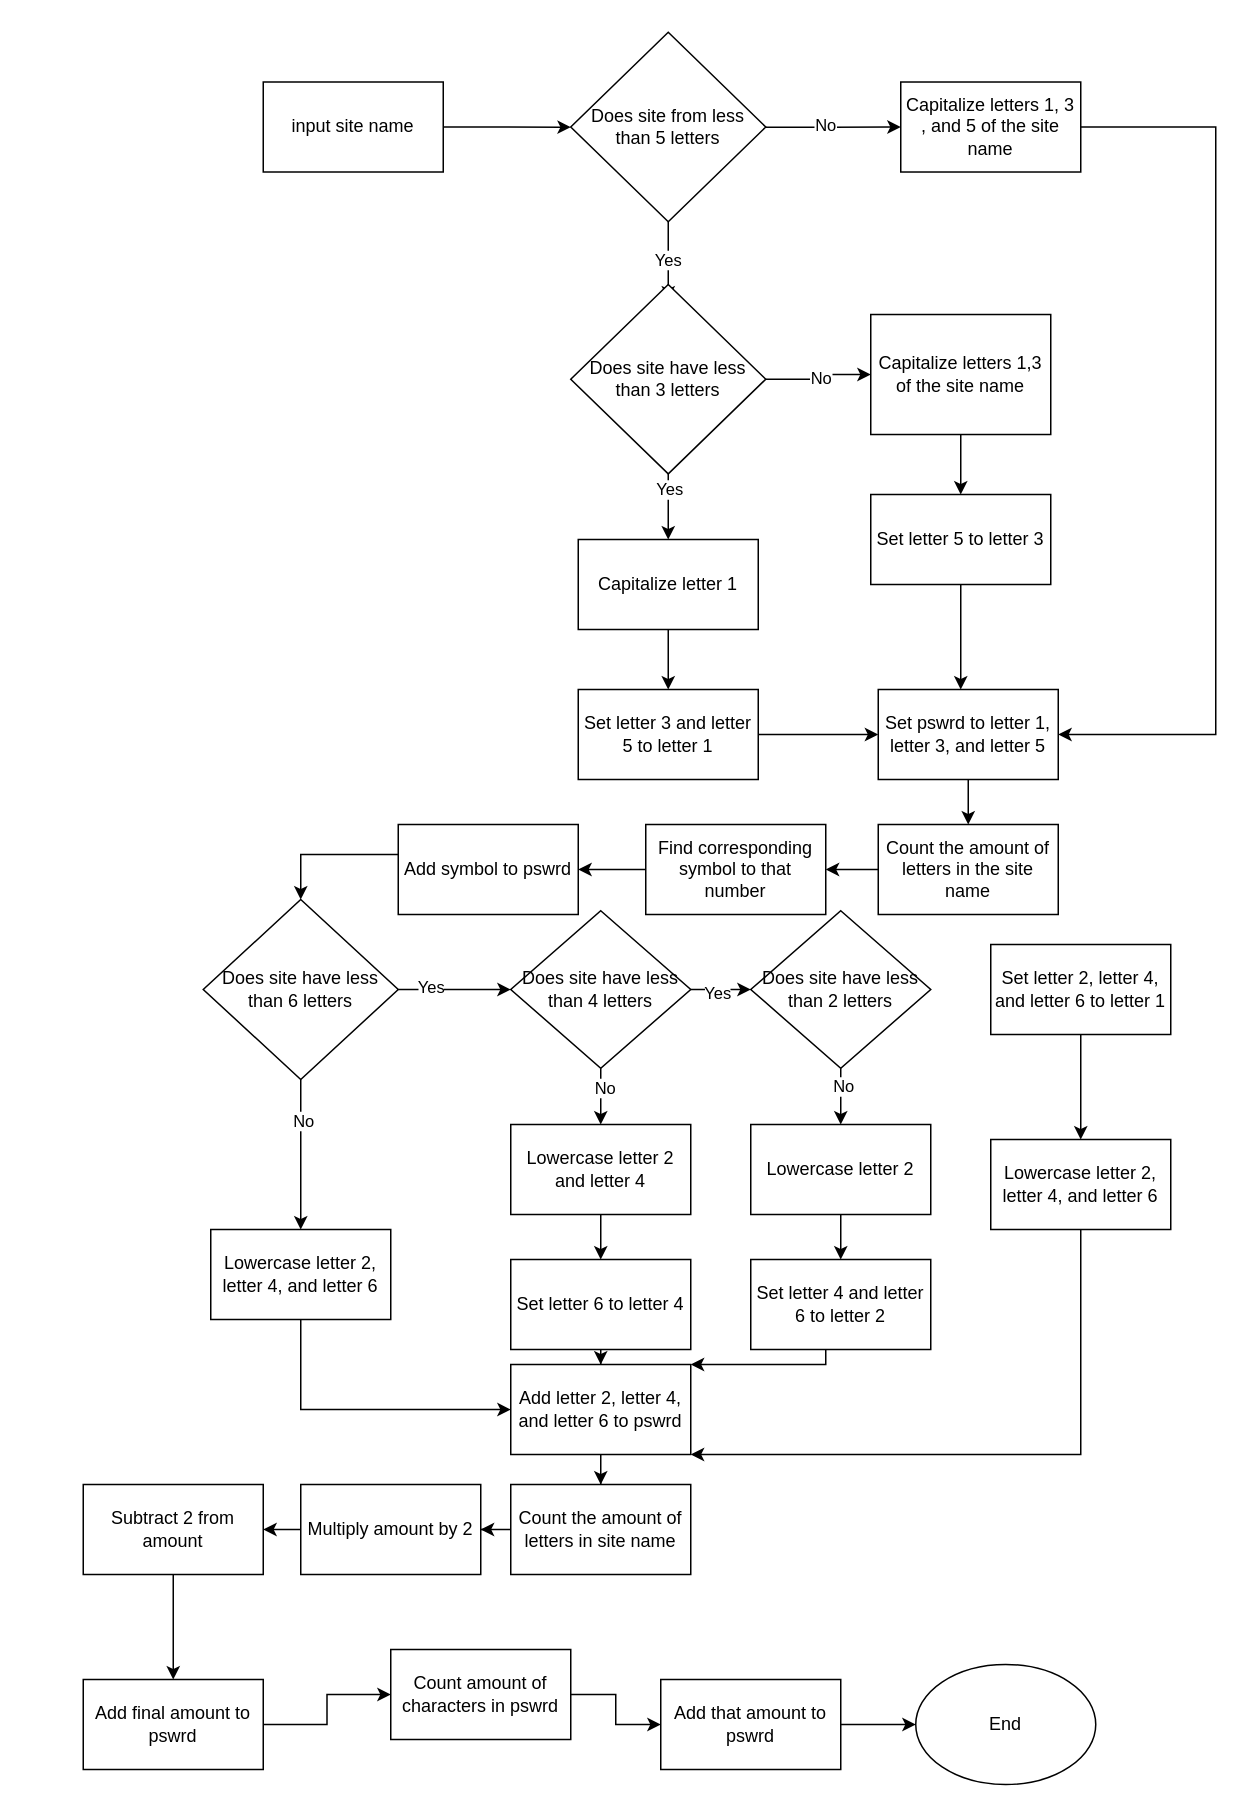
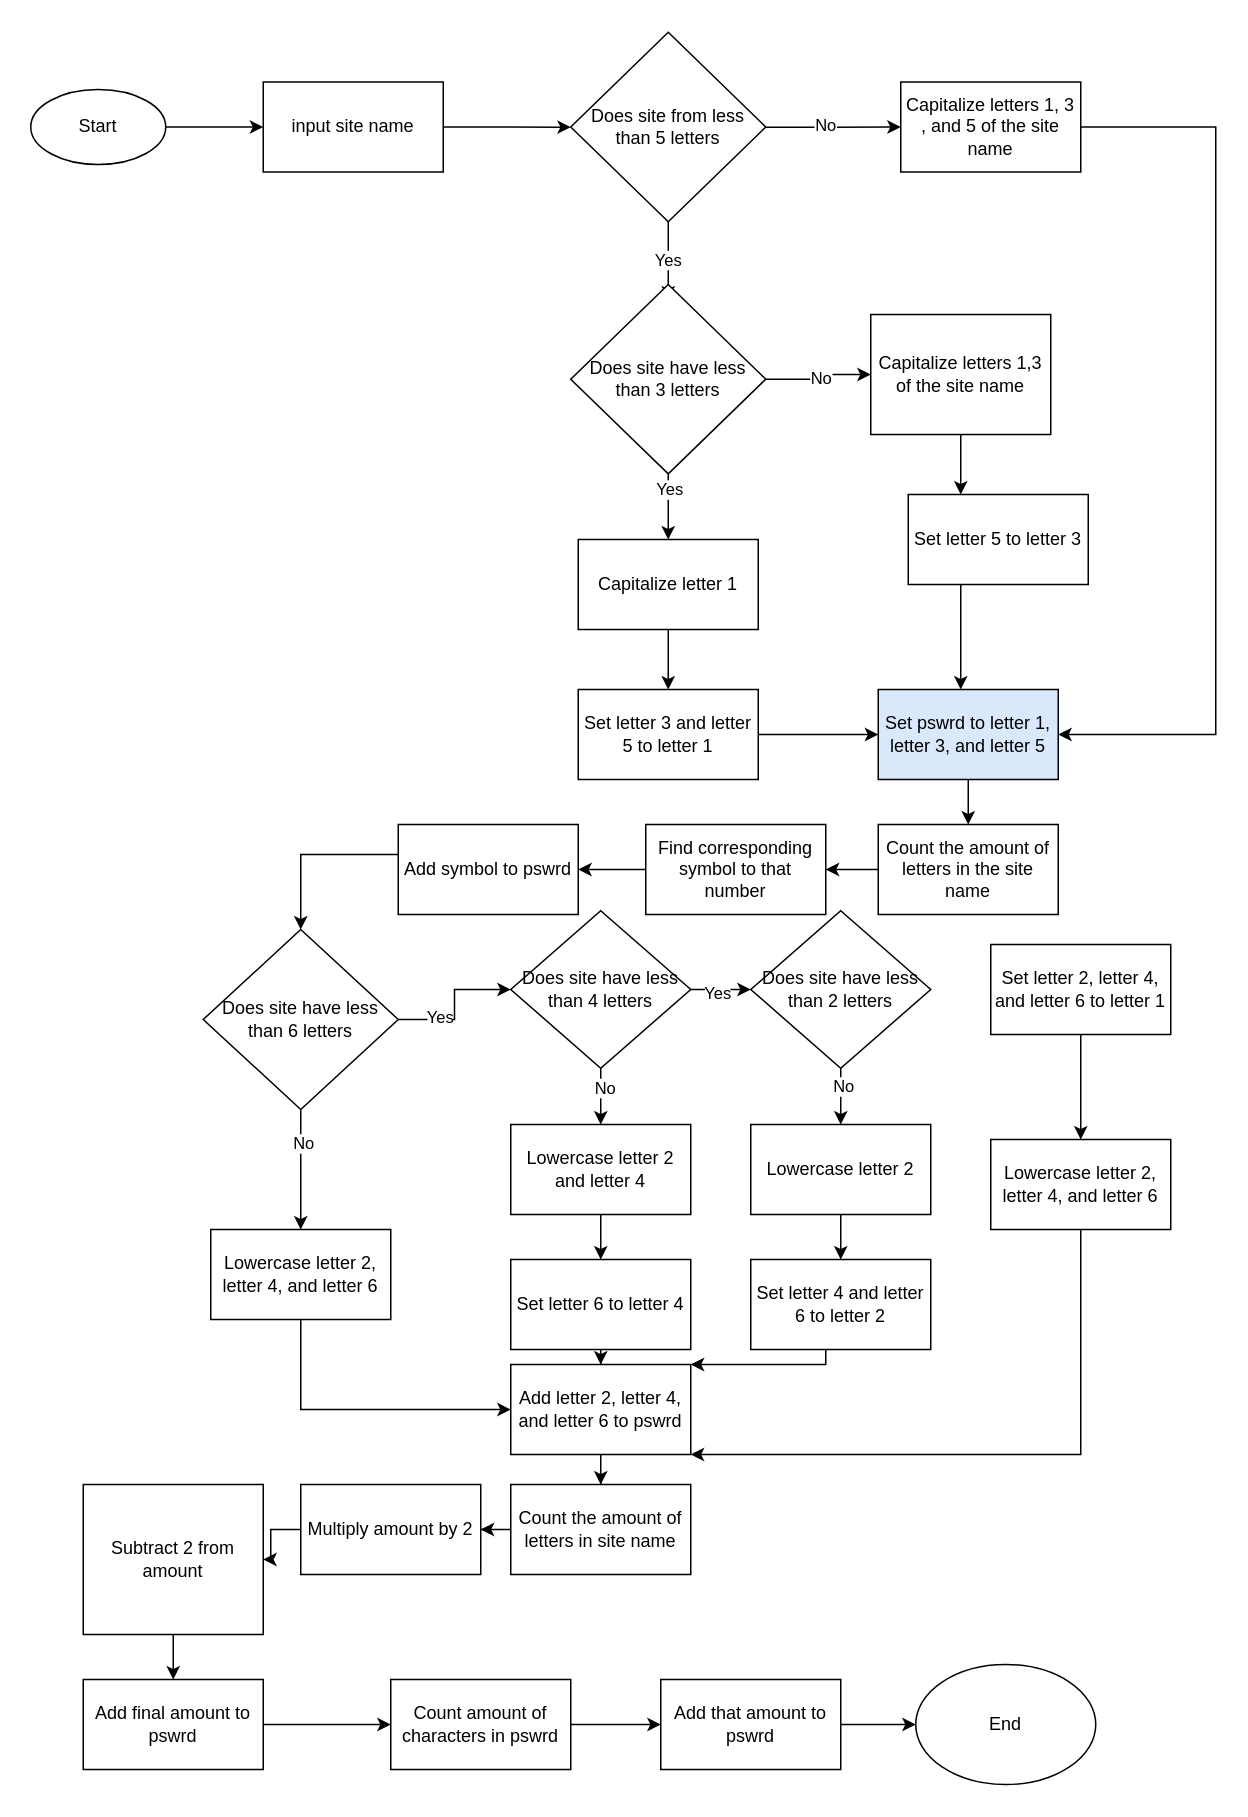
none -> (98, 127)
none -> (209, 127)
(961, 539) -> (998, 539)
(968, 734) -> (968, 734)
(301, 989) -> (301, 1019)
(173, 1529) -> (173, 1559)
(481, 1694) -> (481, 1724)
